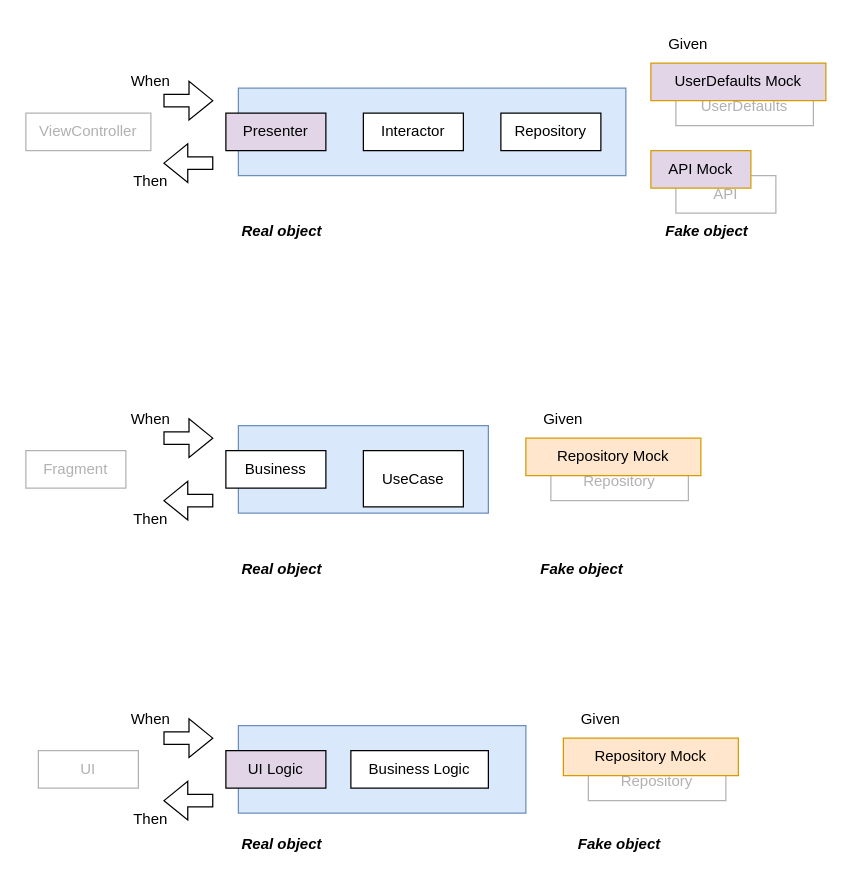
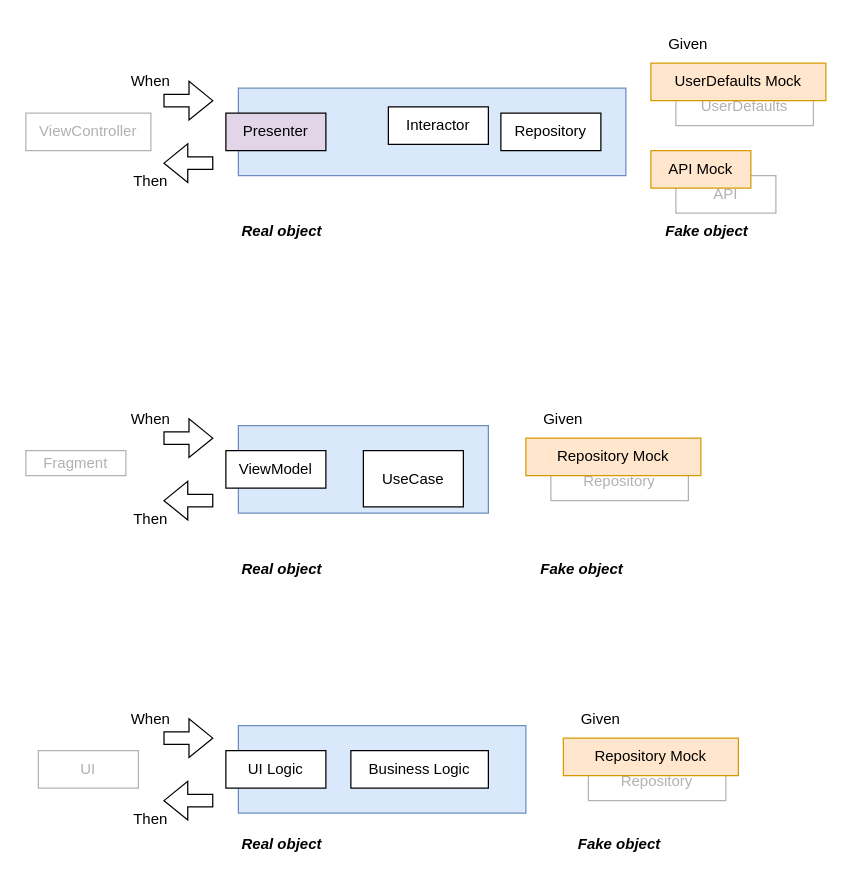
(738, 82) -> (738, 82)
(413, 132) -> (438, 126)
(701, 169) -> (701, 169)
(76, 469) -> (76, 463)
(276, 469) -> (276, 469)
(276, 769) -> (276, 769)
